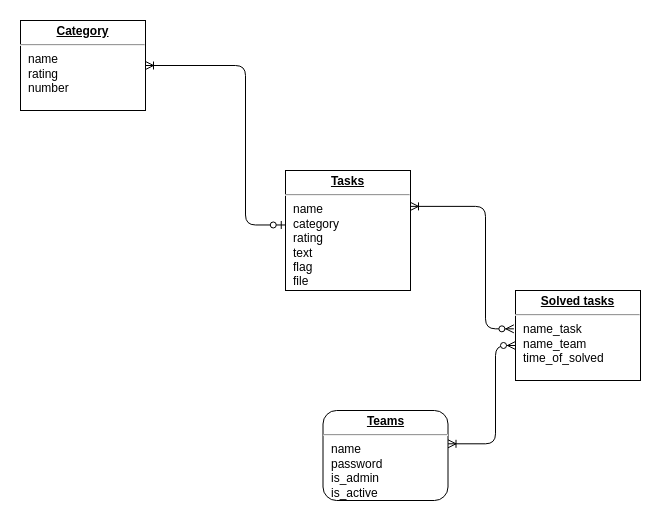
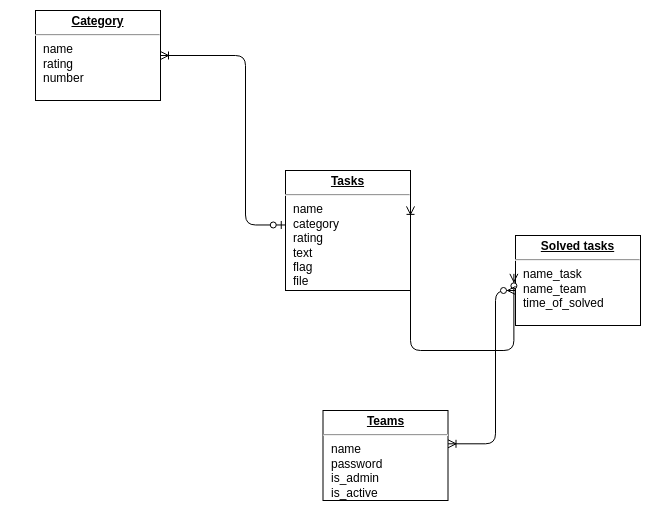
(83, 66) -> (98, 56)
(578, 336) -> (578, 281)
(386, 456) -> (386, 456)
